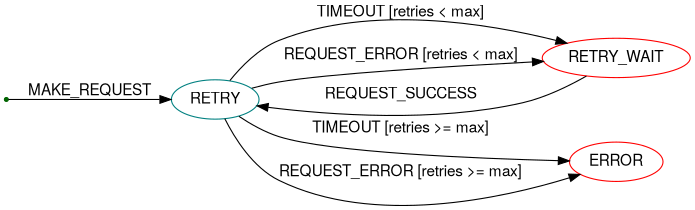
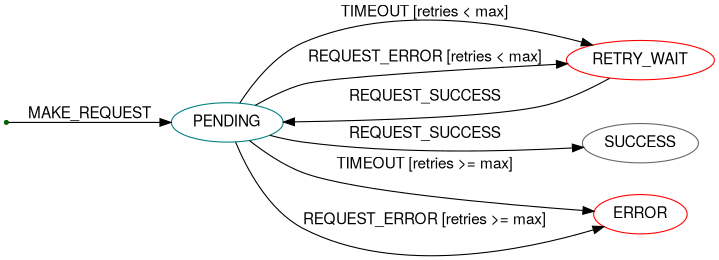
(215, 99) -> (227, 122)
none -> (640, 143)
